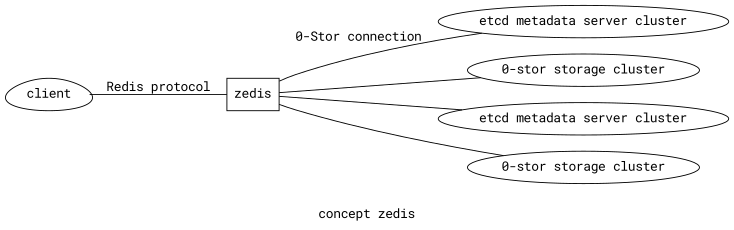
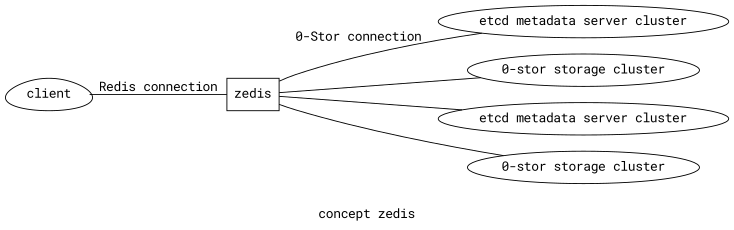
(159, 88) -> (159, 88)
